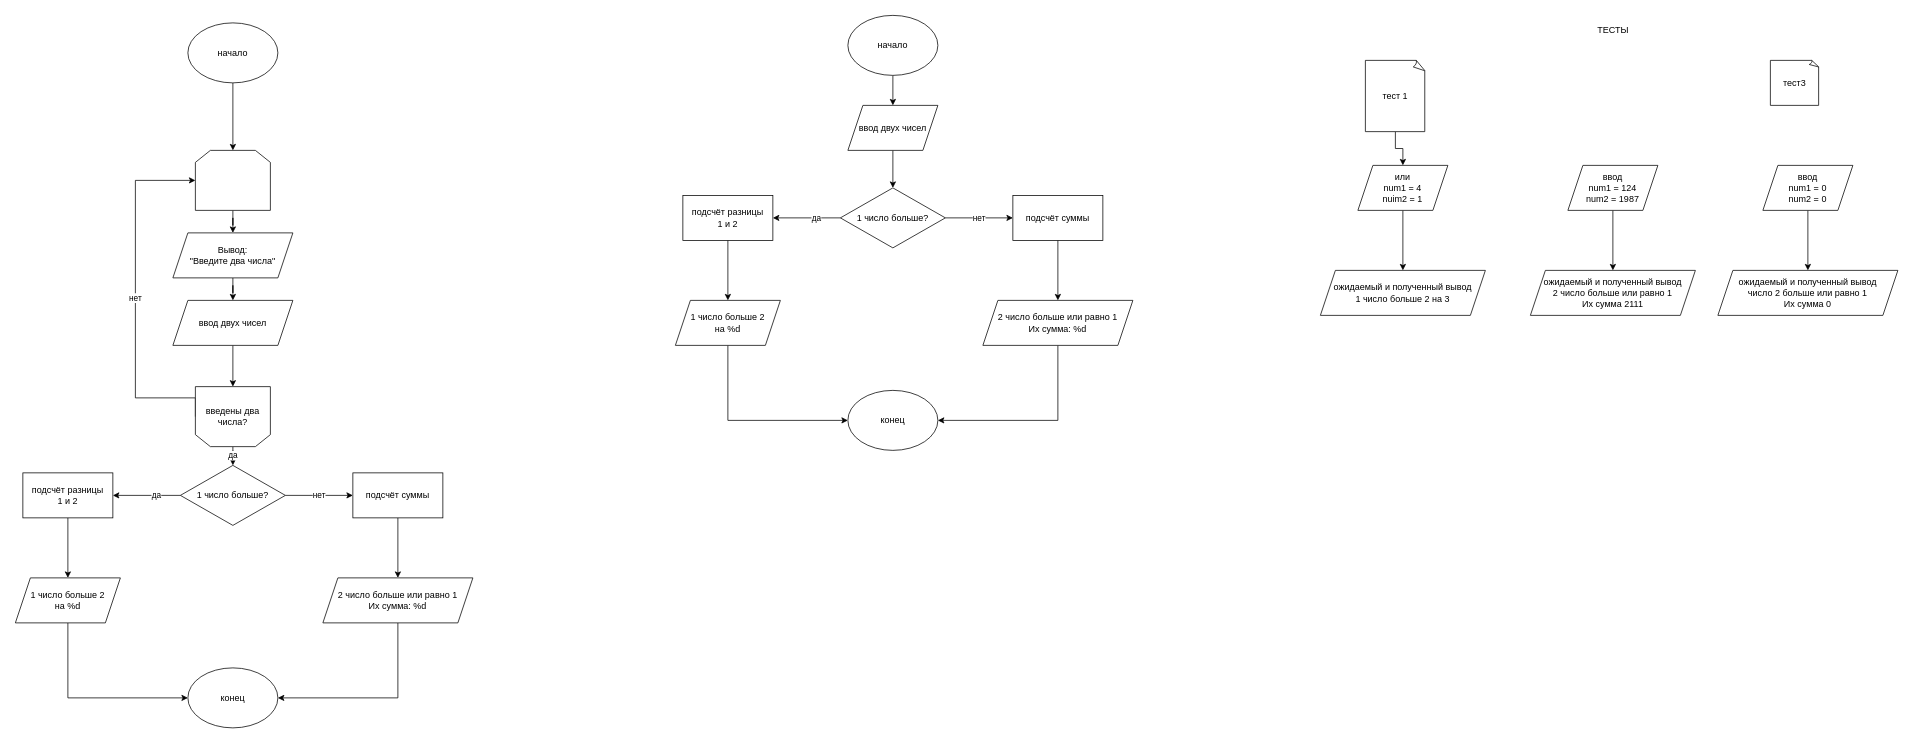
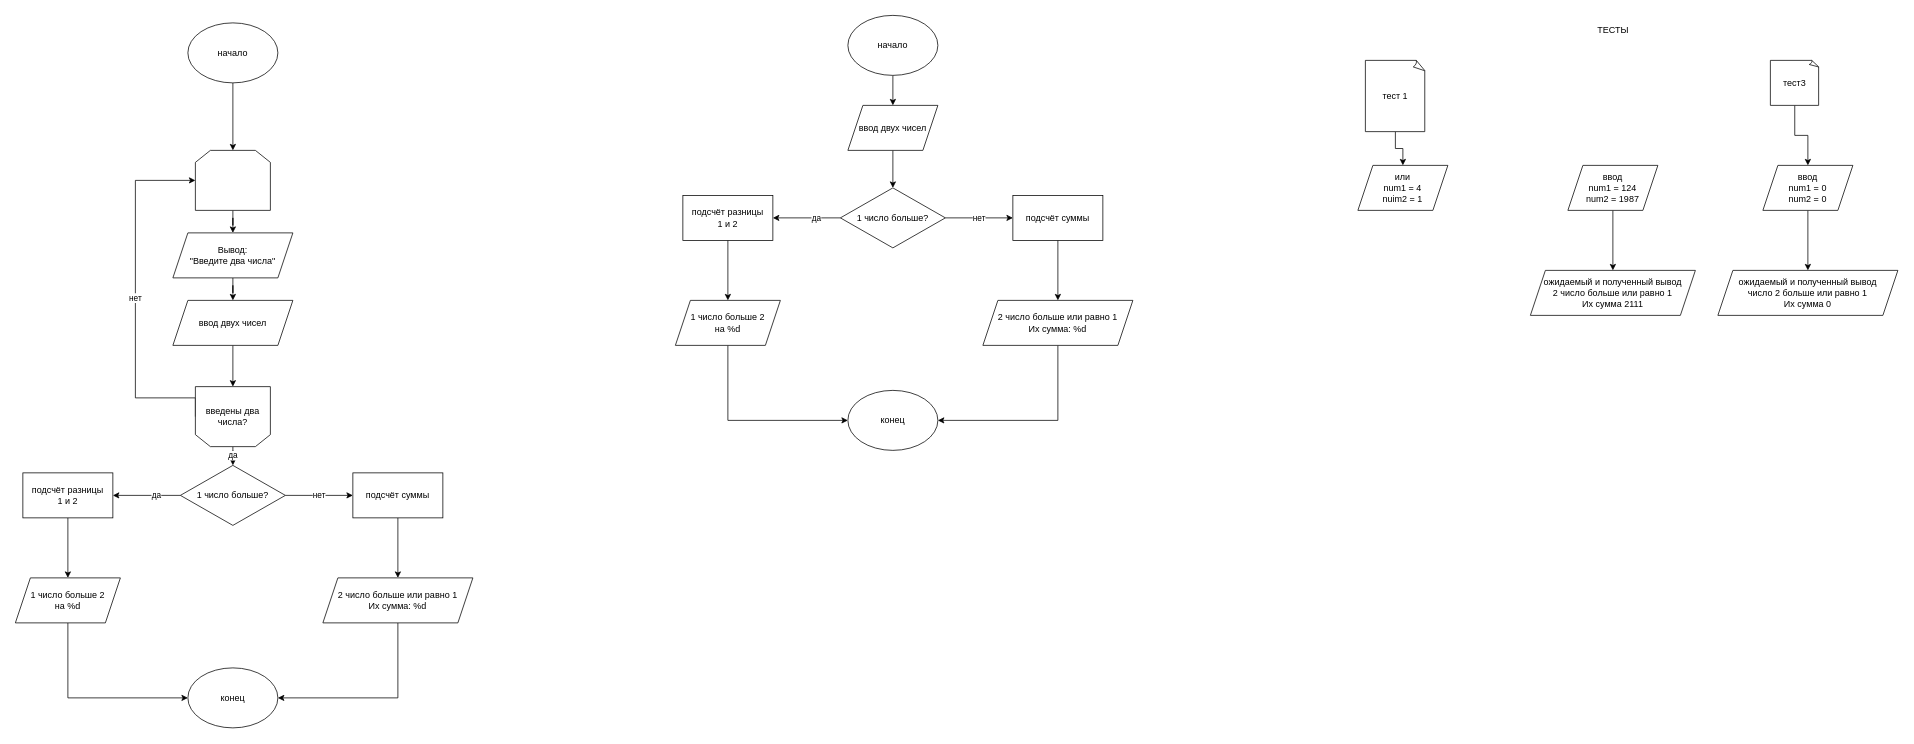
none -> (1795, 127)
(1403, 264) -> none
(1403, 293) -> none
